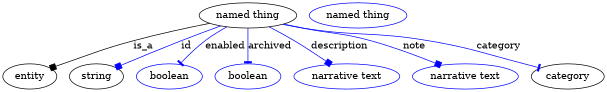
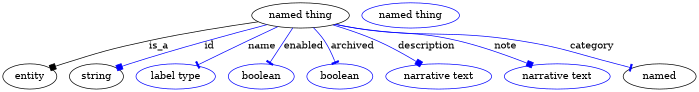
none -> (176, 76)
(568, 76) -> (660, 76)
